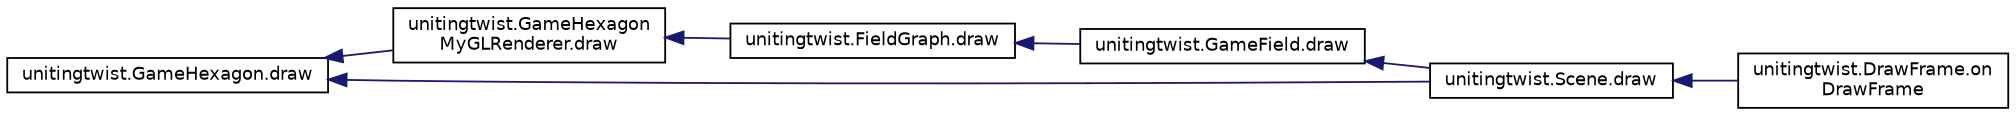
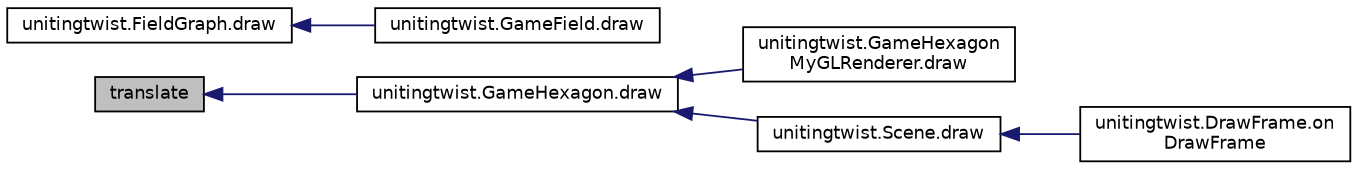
(707, 38) -> none
(1406, 65) -> none
none -> (150, 94)
